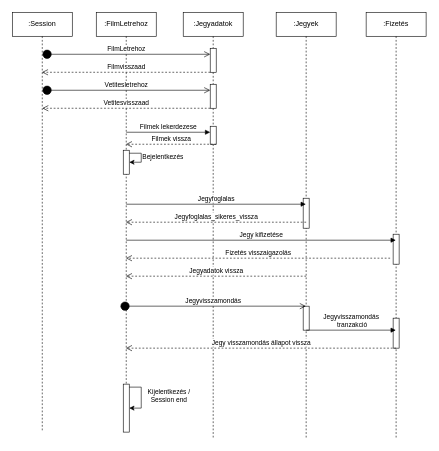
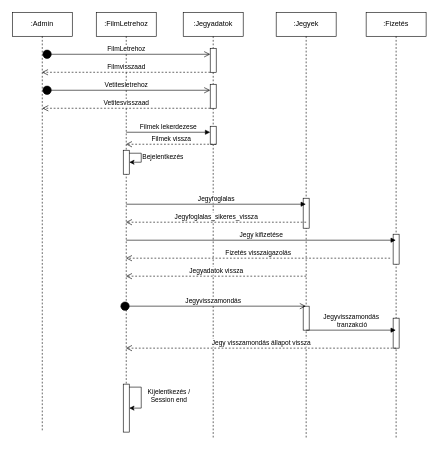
(42, 24) -> (42, 24)
